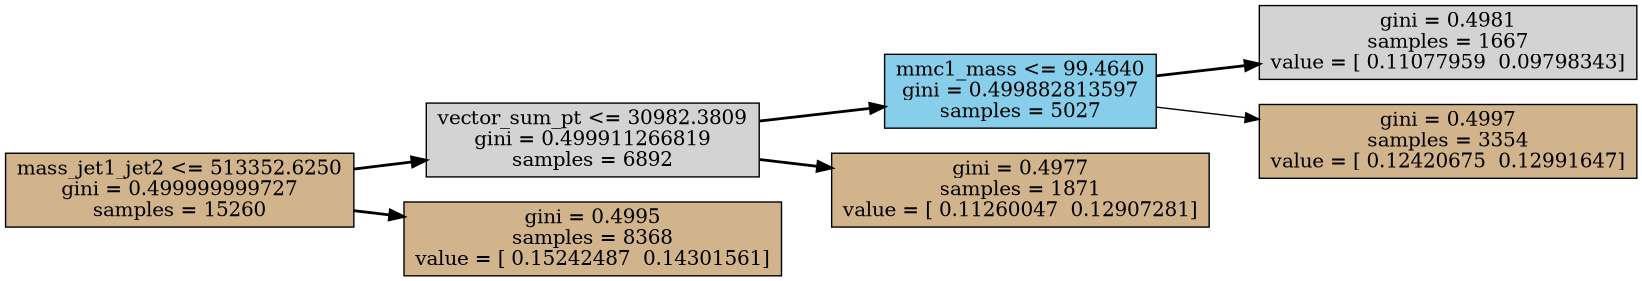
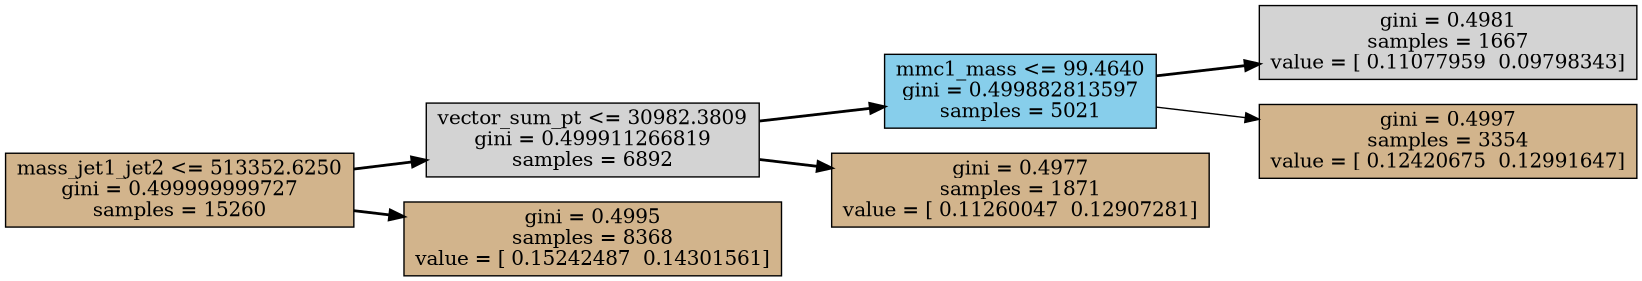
(1020, 91) -> (1020, 91)
